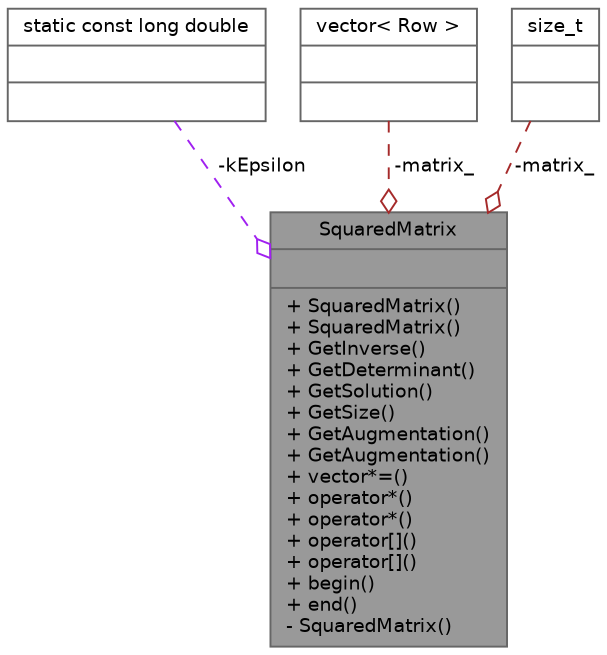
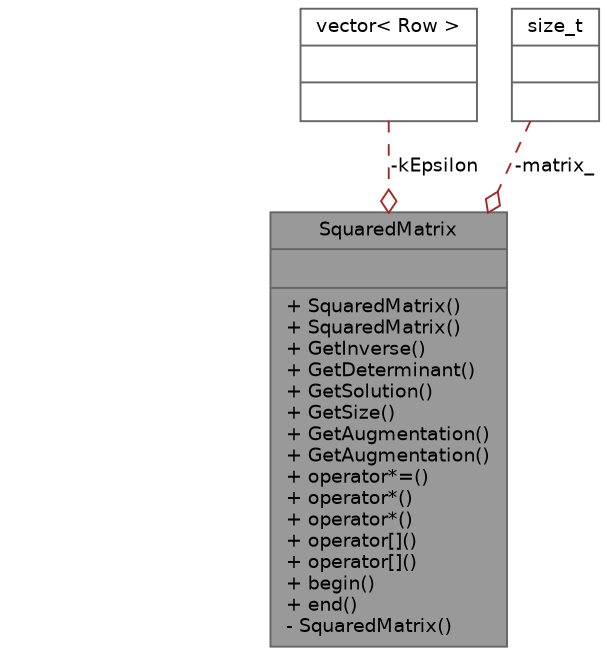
(137, 65) -> none
(432, 167) -> (432, 167)
(348, 477) -> (358, 477)
